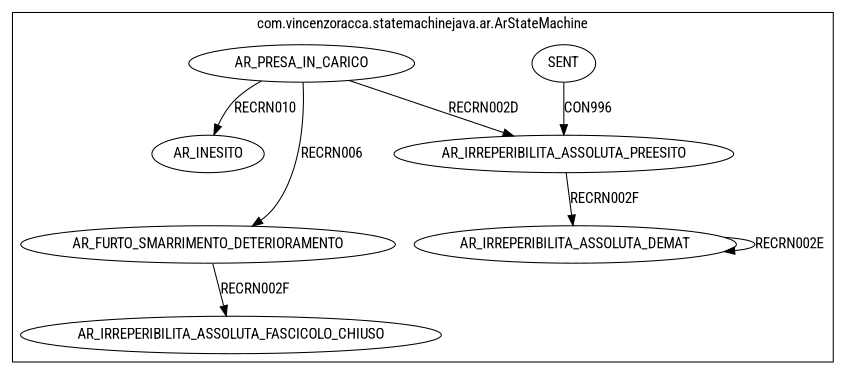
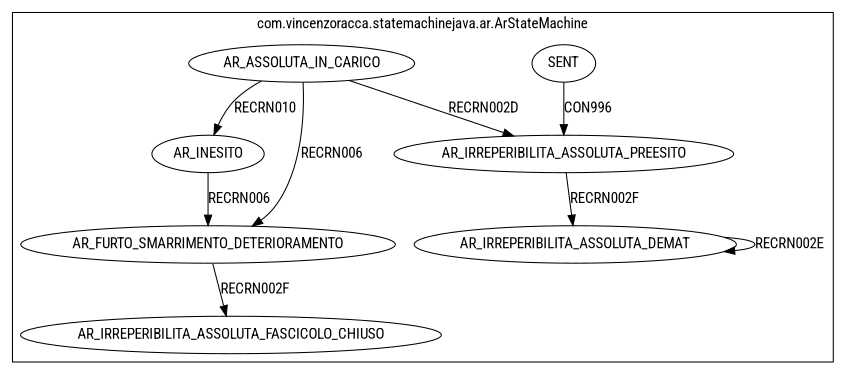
(302, 63) -> (302, 63)
none -> (208, 194)
